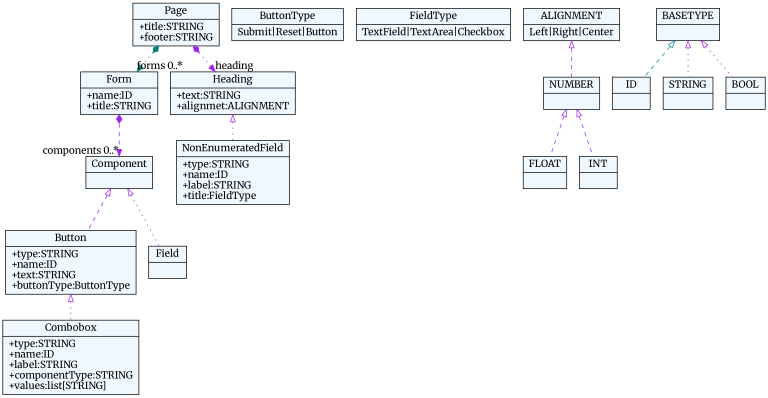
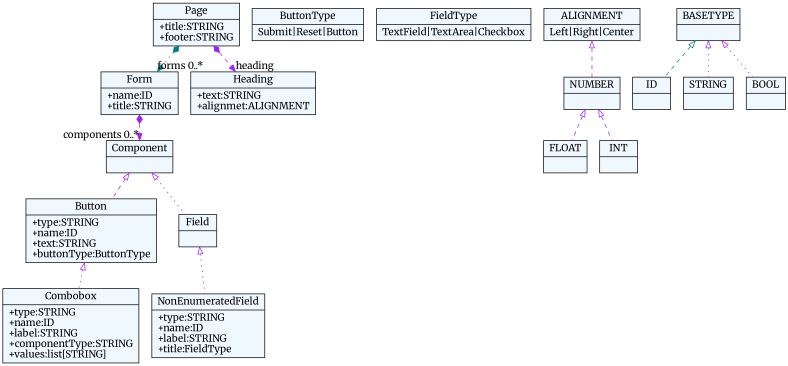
(205, 59) -> (225, 59)
(233, 131) -> (203, 274)
